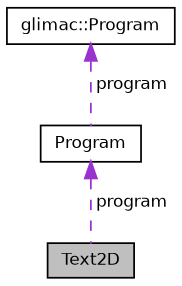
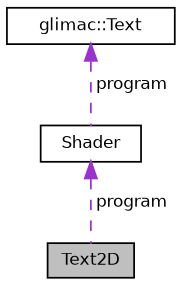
(91, 26) -> (91, 26)
(91, 144) -> (91, 144)
